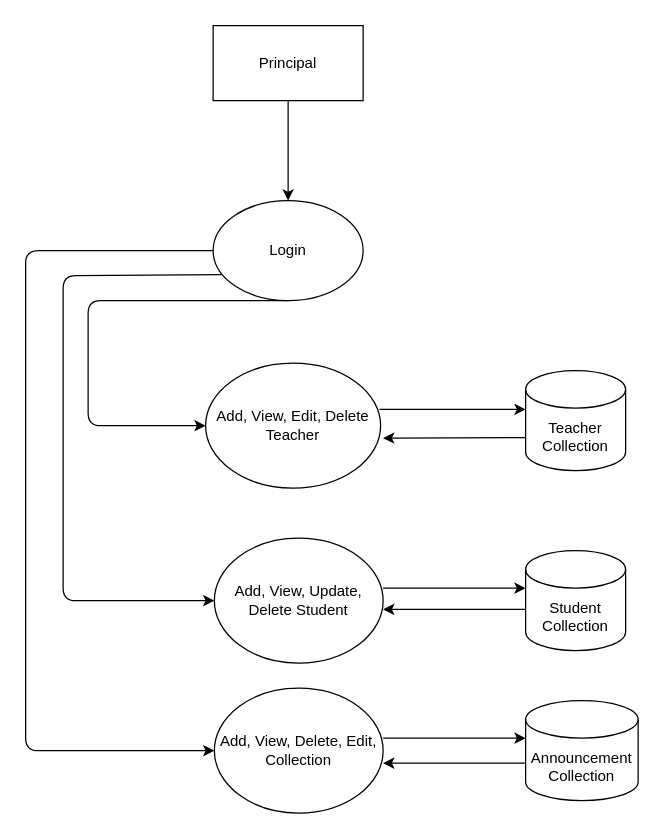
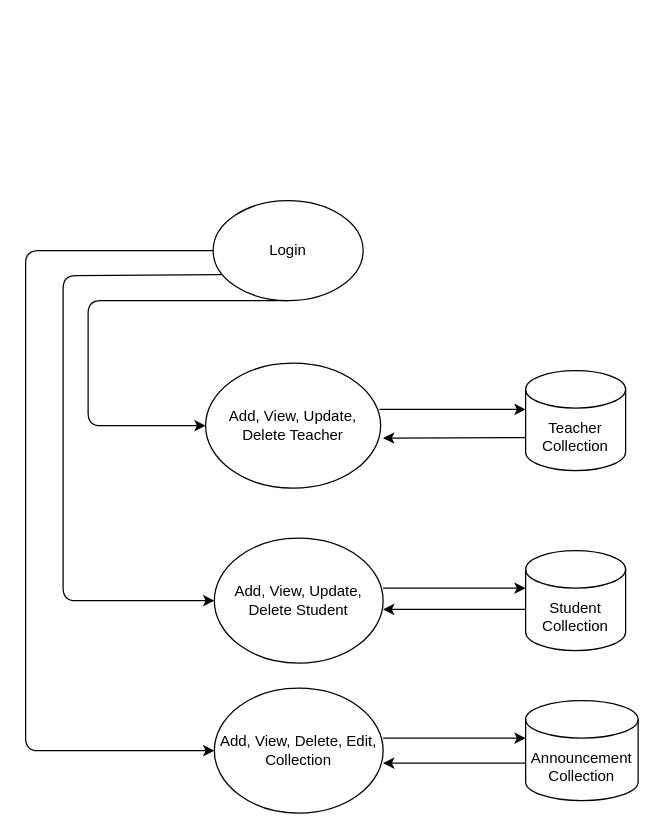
(288, 63) -> none
(288, 147) -> none
(293, 426) -> (293, 426)
